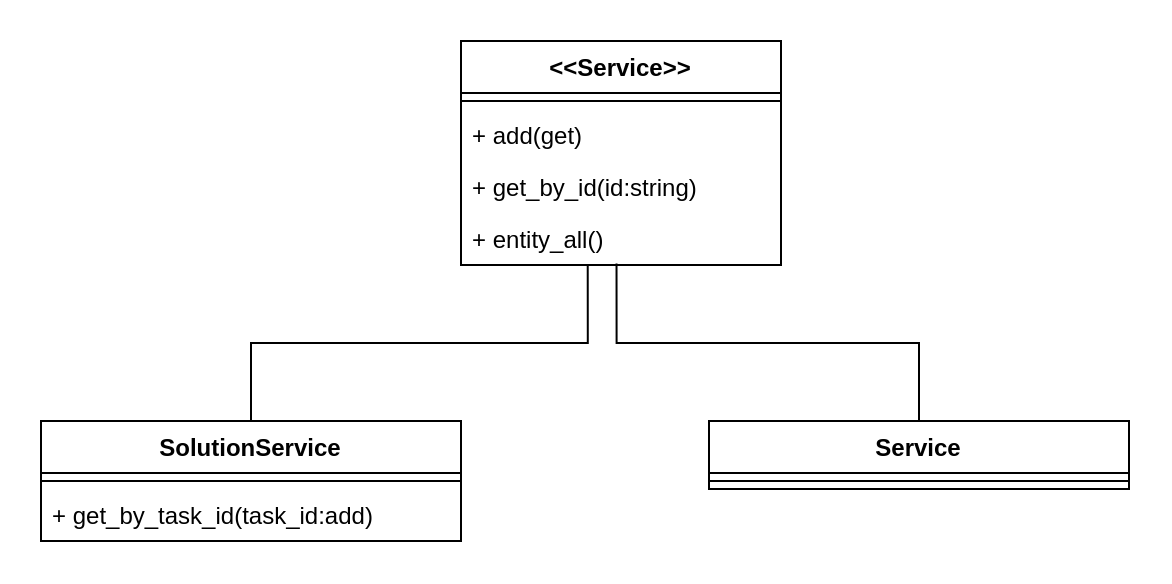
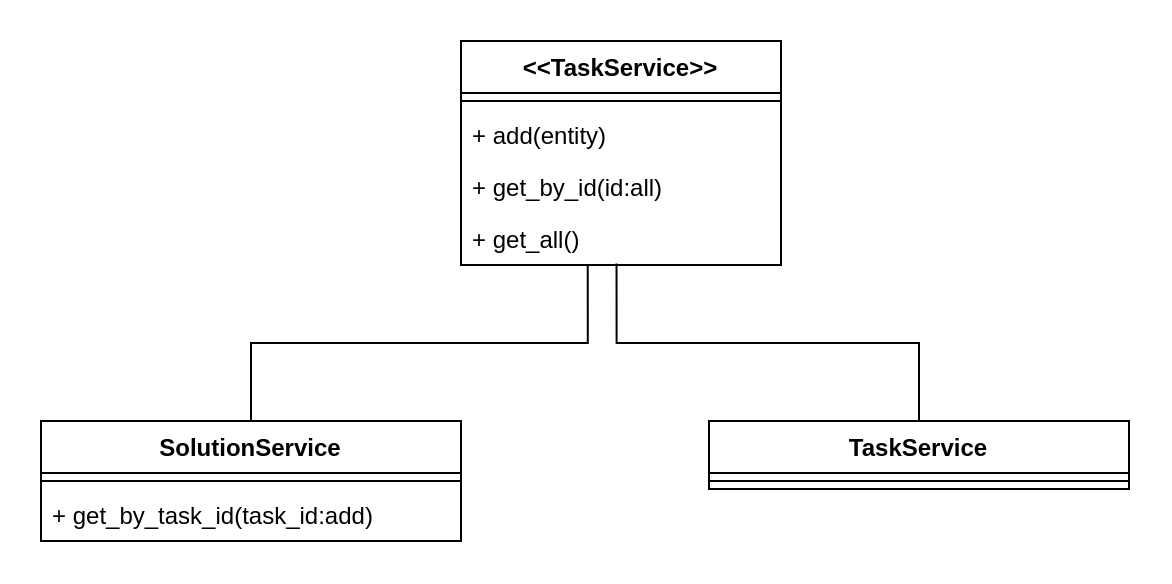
(621, 69) -> (621, 69)
(540, 137) -> (557, 137)
(605, 189) -> (582, 189)
(555, 241) -> (538, 241)
(919, 449) -> (919, 449)
